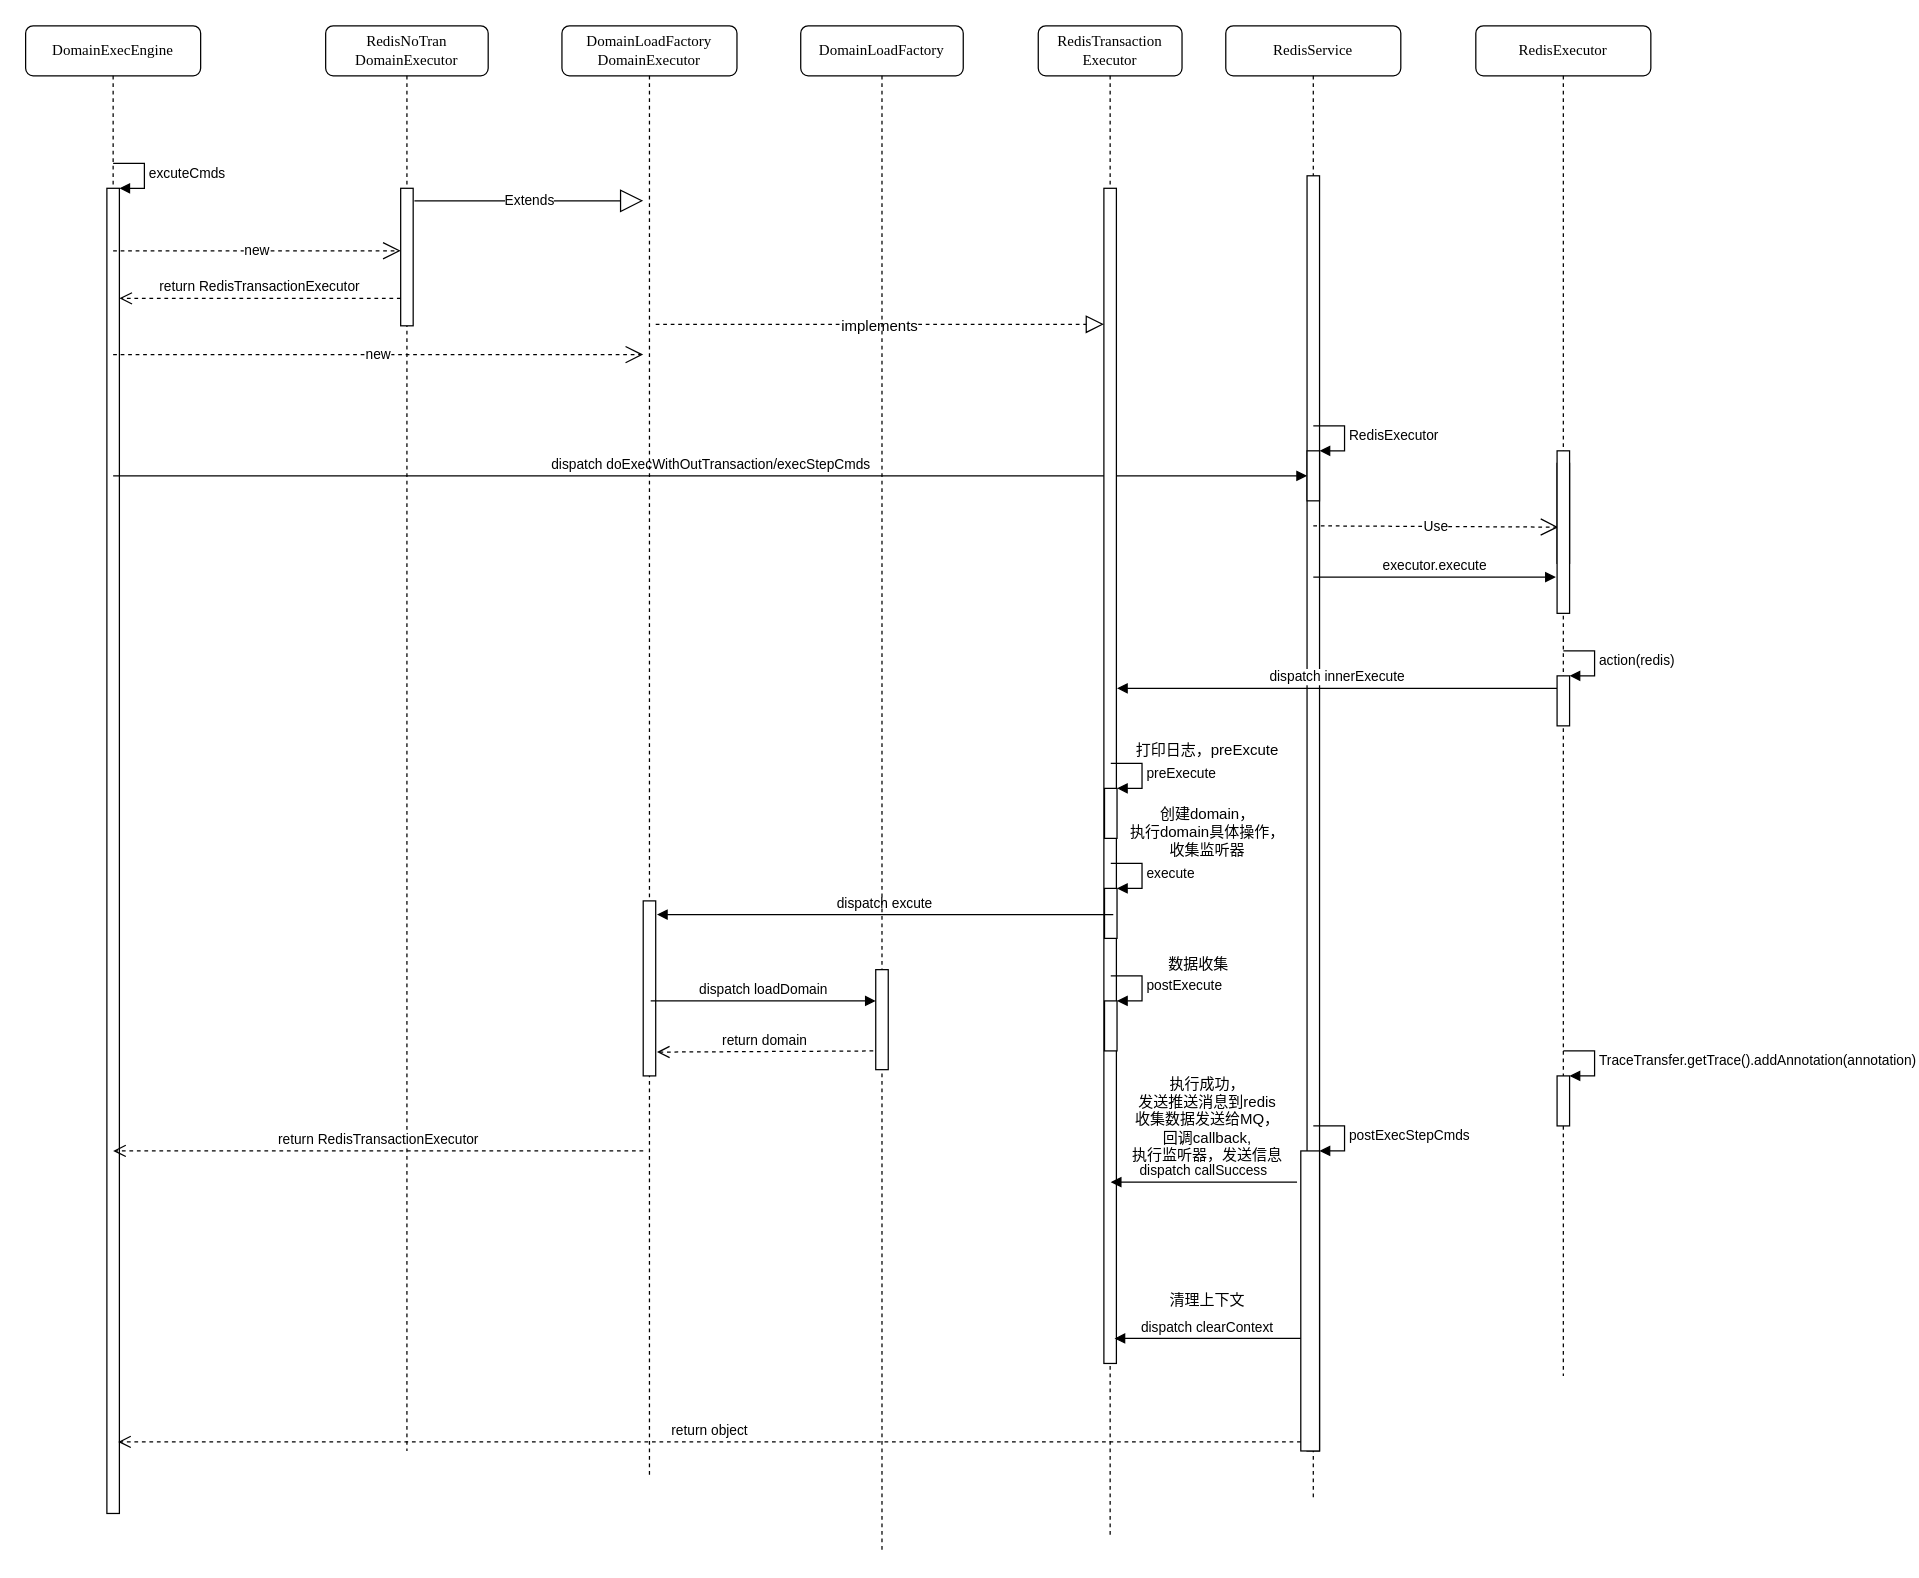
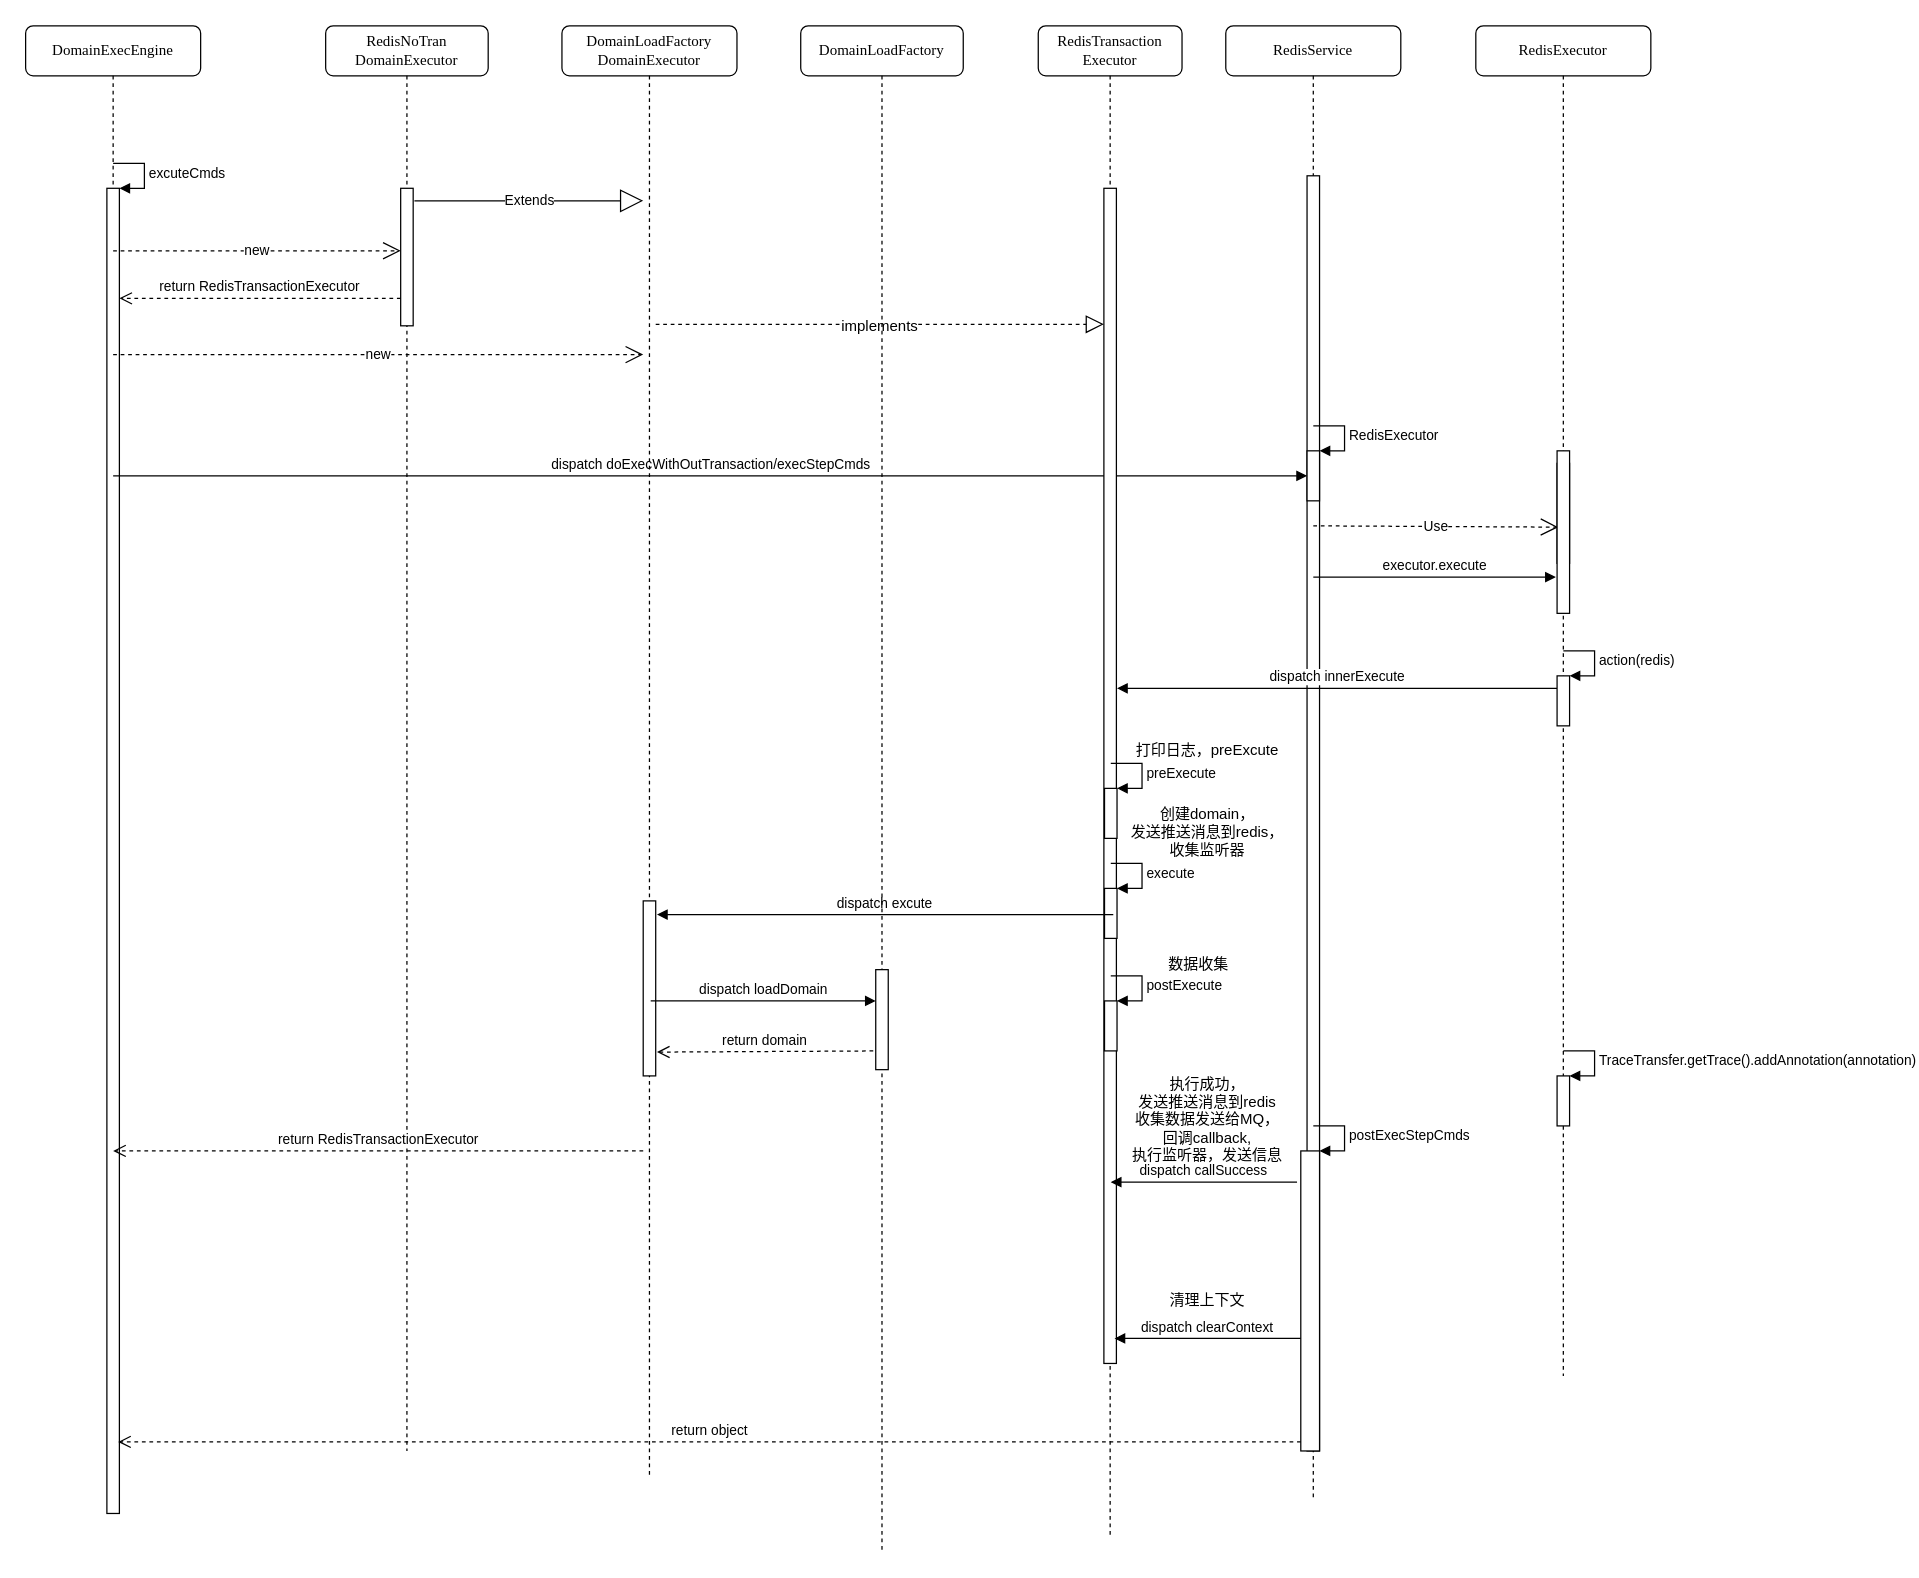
(1208, 832) -> (1208, 832)
